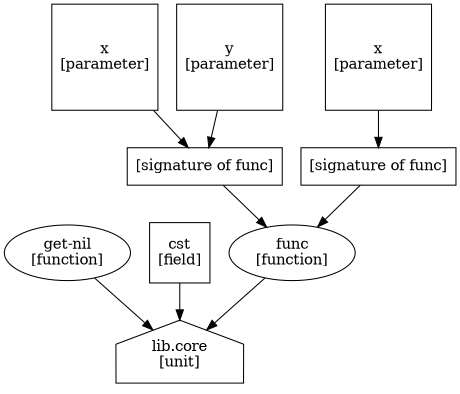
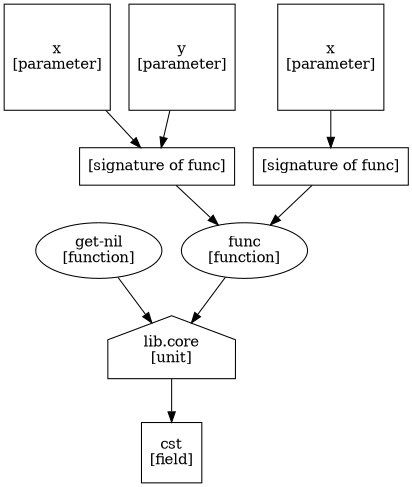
(180, 296) -> (172, 395)
